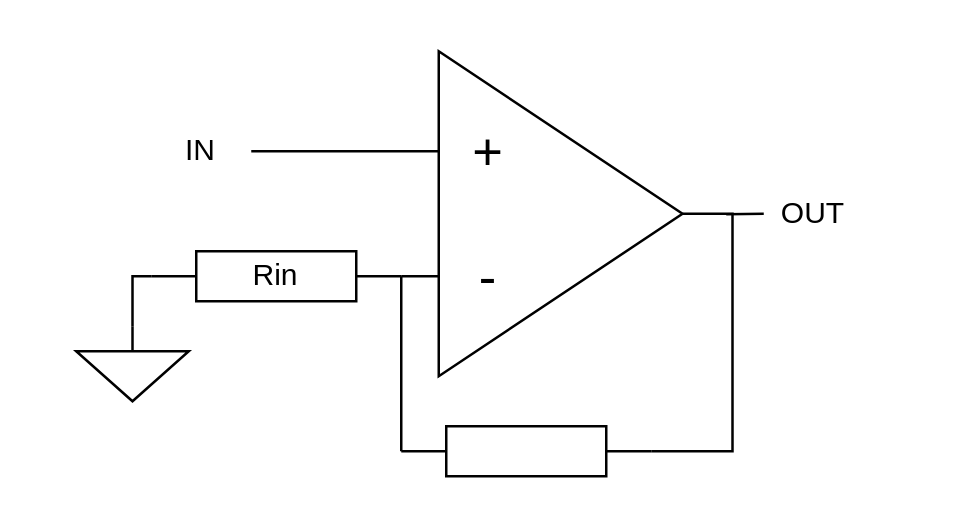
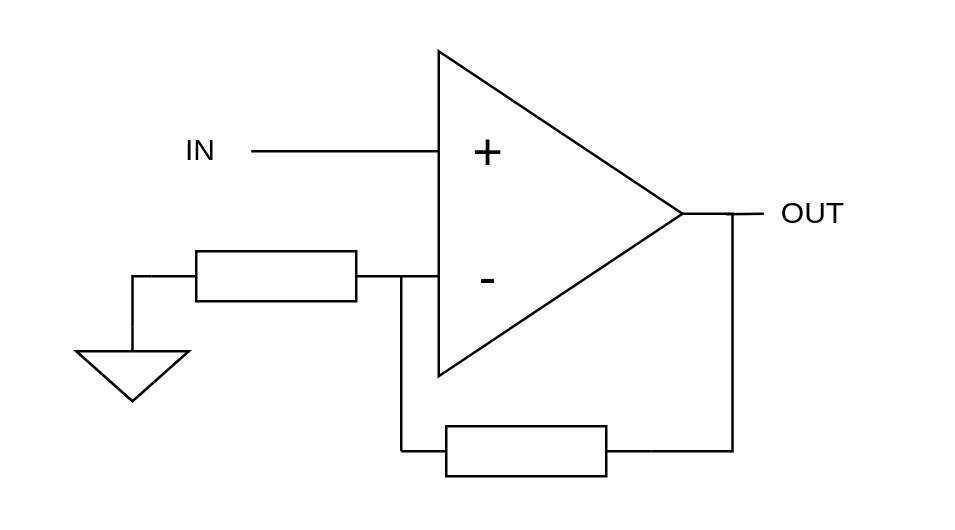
(276, 276) -> none
